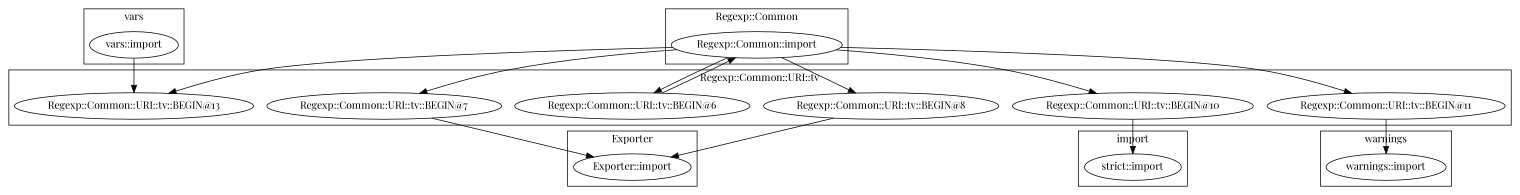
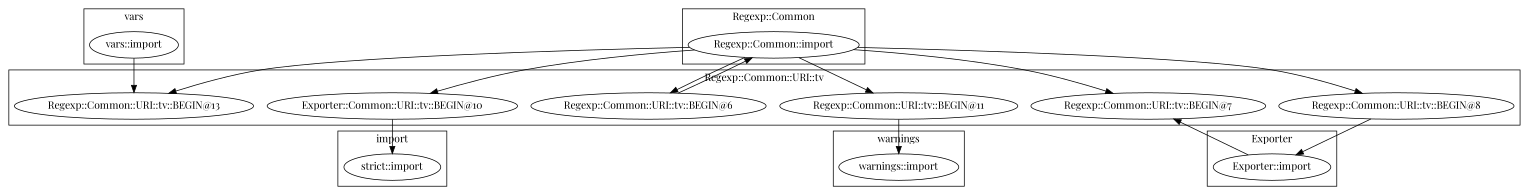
(1133, 106) -> (392, 106)
(509, 137) -> (1214, 139)
